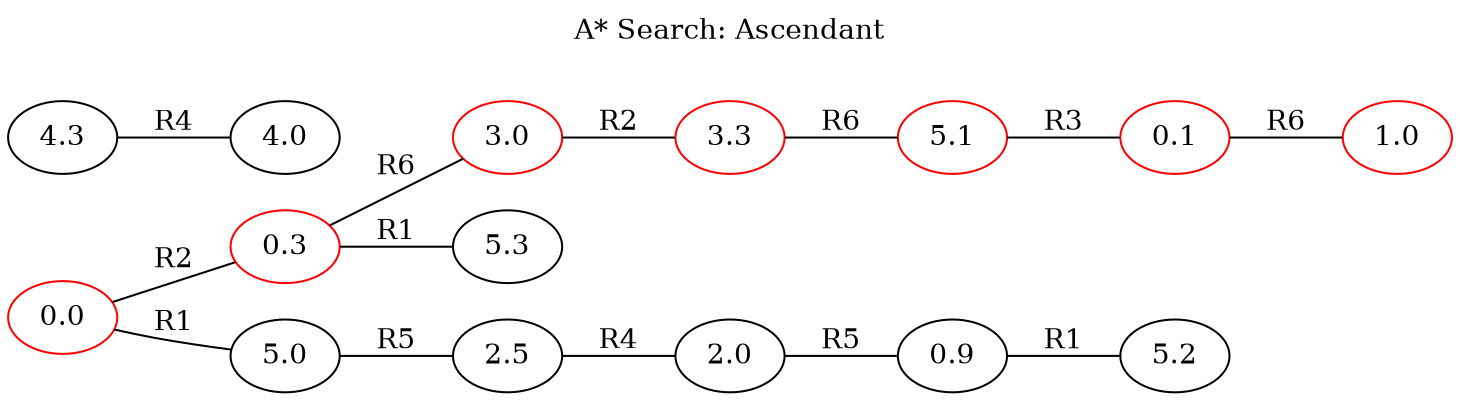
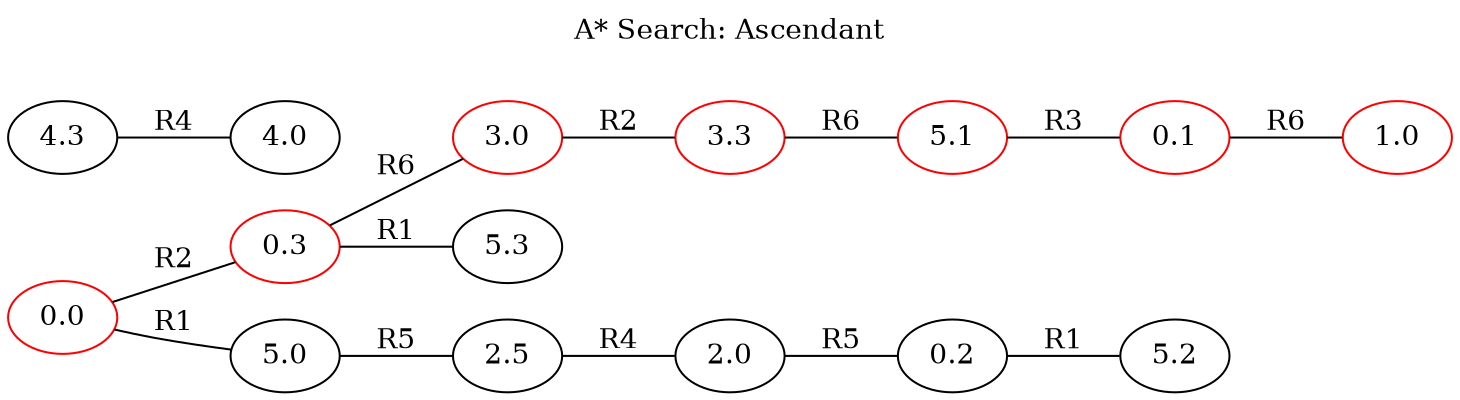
(952, 356) -> (952, 356)
